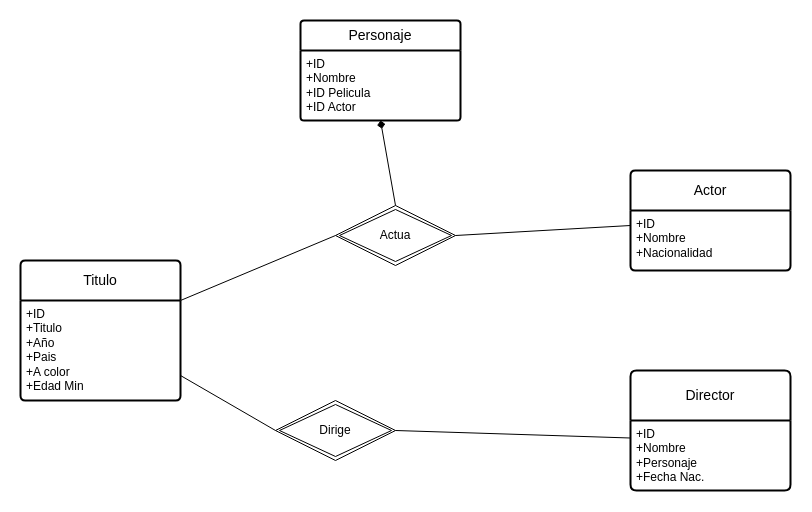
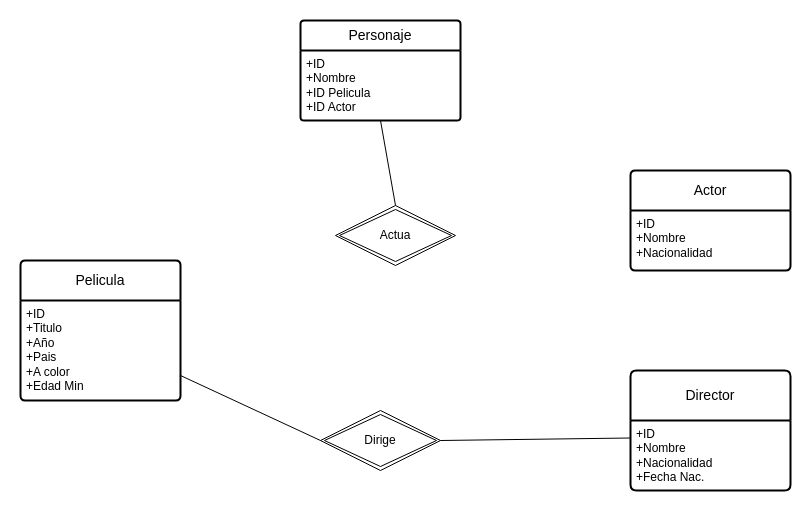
(382, 129) -> (382, 126)
(542, 231) -> none
(259, 268) -> none
(101, 281) -> (101, 281)
(336, 431) -> (381, 441)
(670, 456) -> (676, 456)
